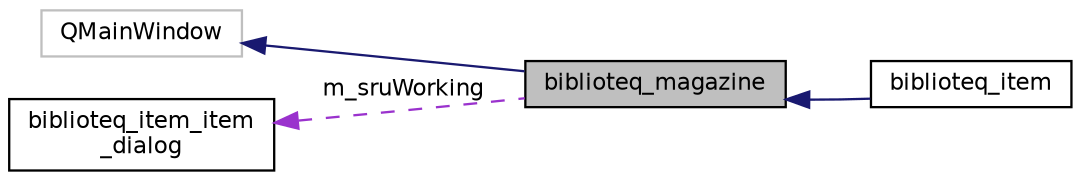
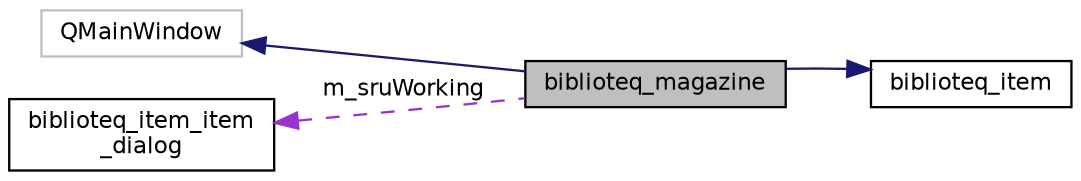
(840, 99) -> (817, 69)
